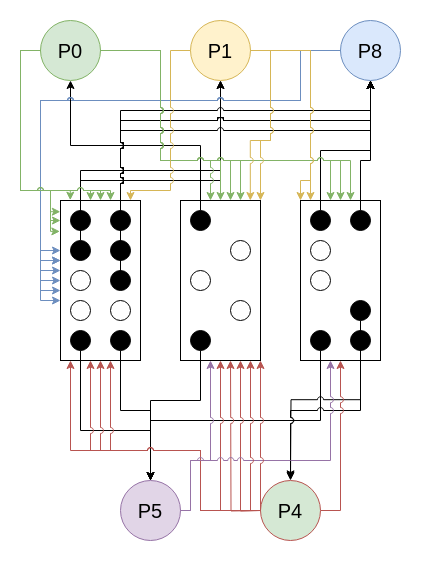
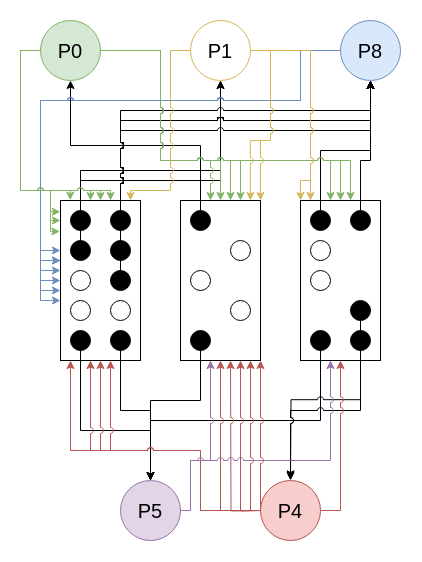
(221, 51) -> (221, 51)
(291, 511) -> (291, 511)
